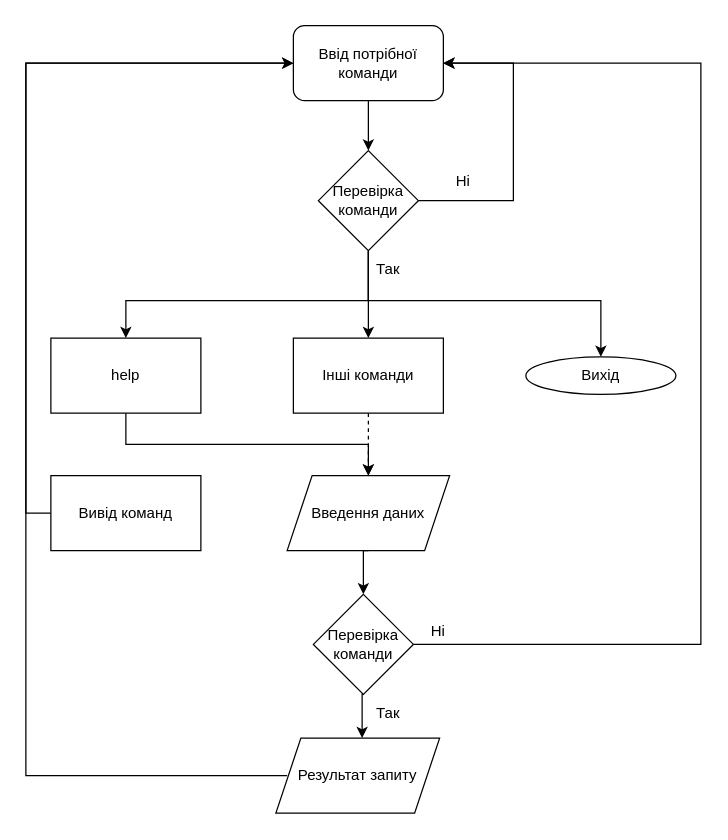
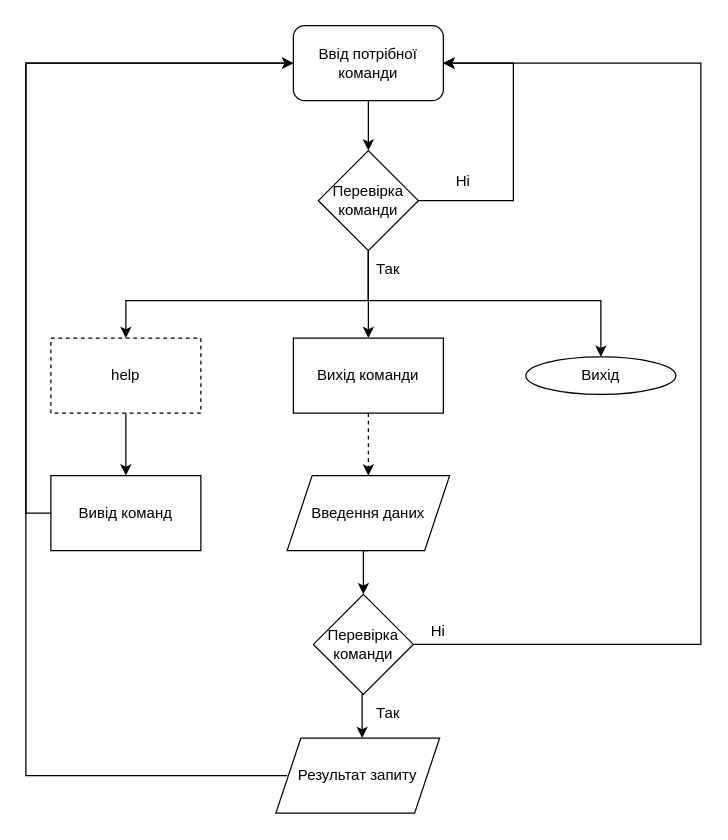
(126, 376) -> (126, 376)
(368, 376) -> (368, 376)
(245, 444) -> (126, 455)
